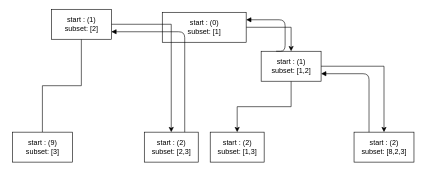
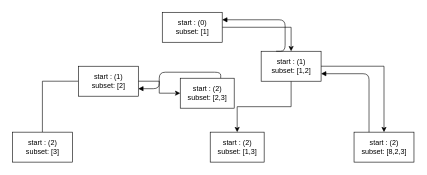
(81, 24) -> (108, 81)
(204, 27) -> (192, 27)
(43, 147) -> (43, 147)
(171, 147) -> (207, 93)
